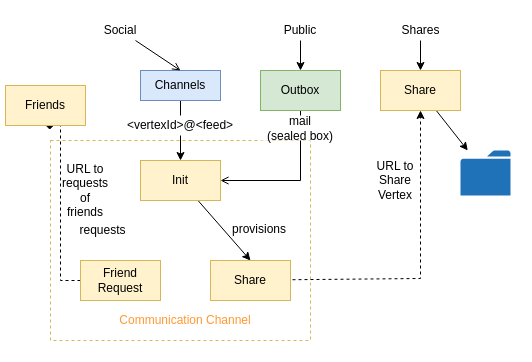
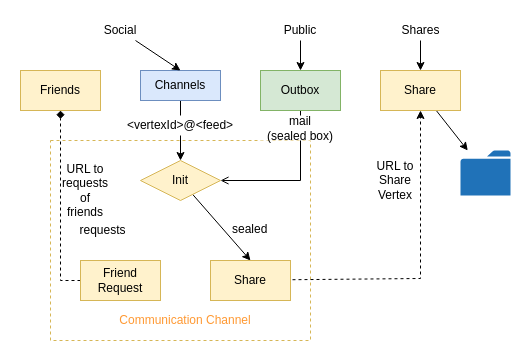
(175, 67) -> (174, 66)
(46, 106) -> (61, 91)
(181, 181) -> (181, 181)
(263, 230) -> (251, 230)
